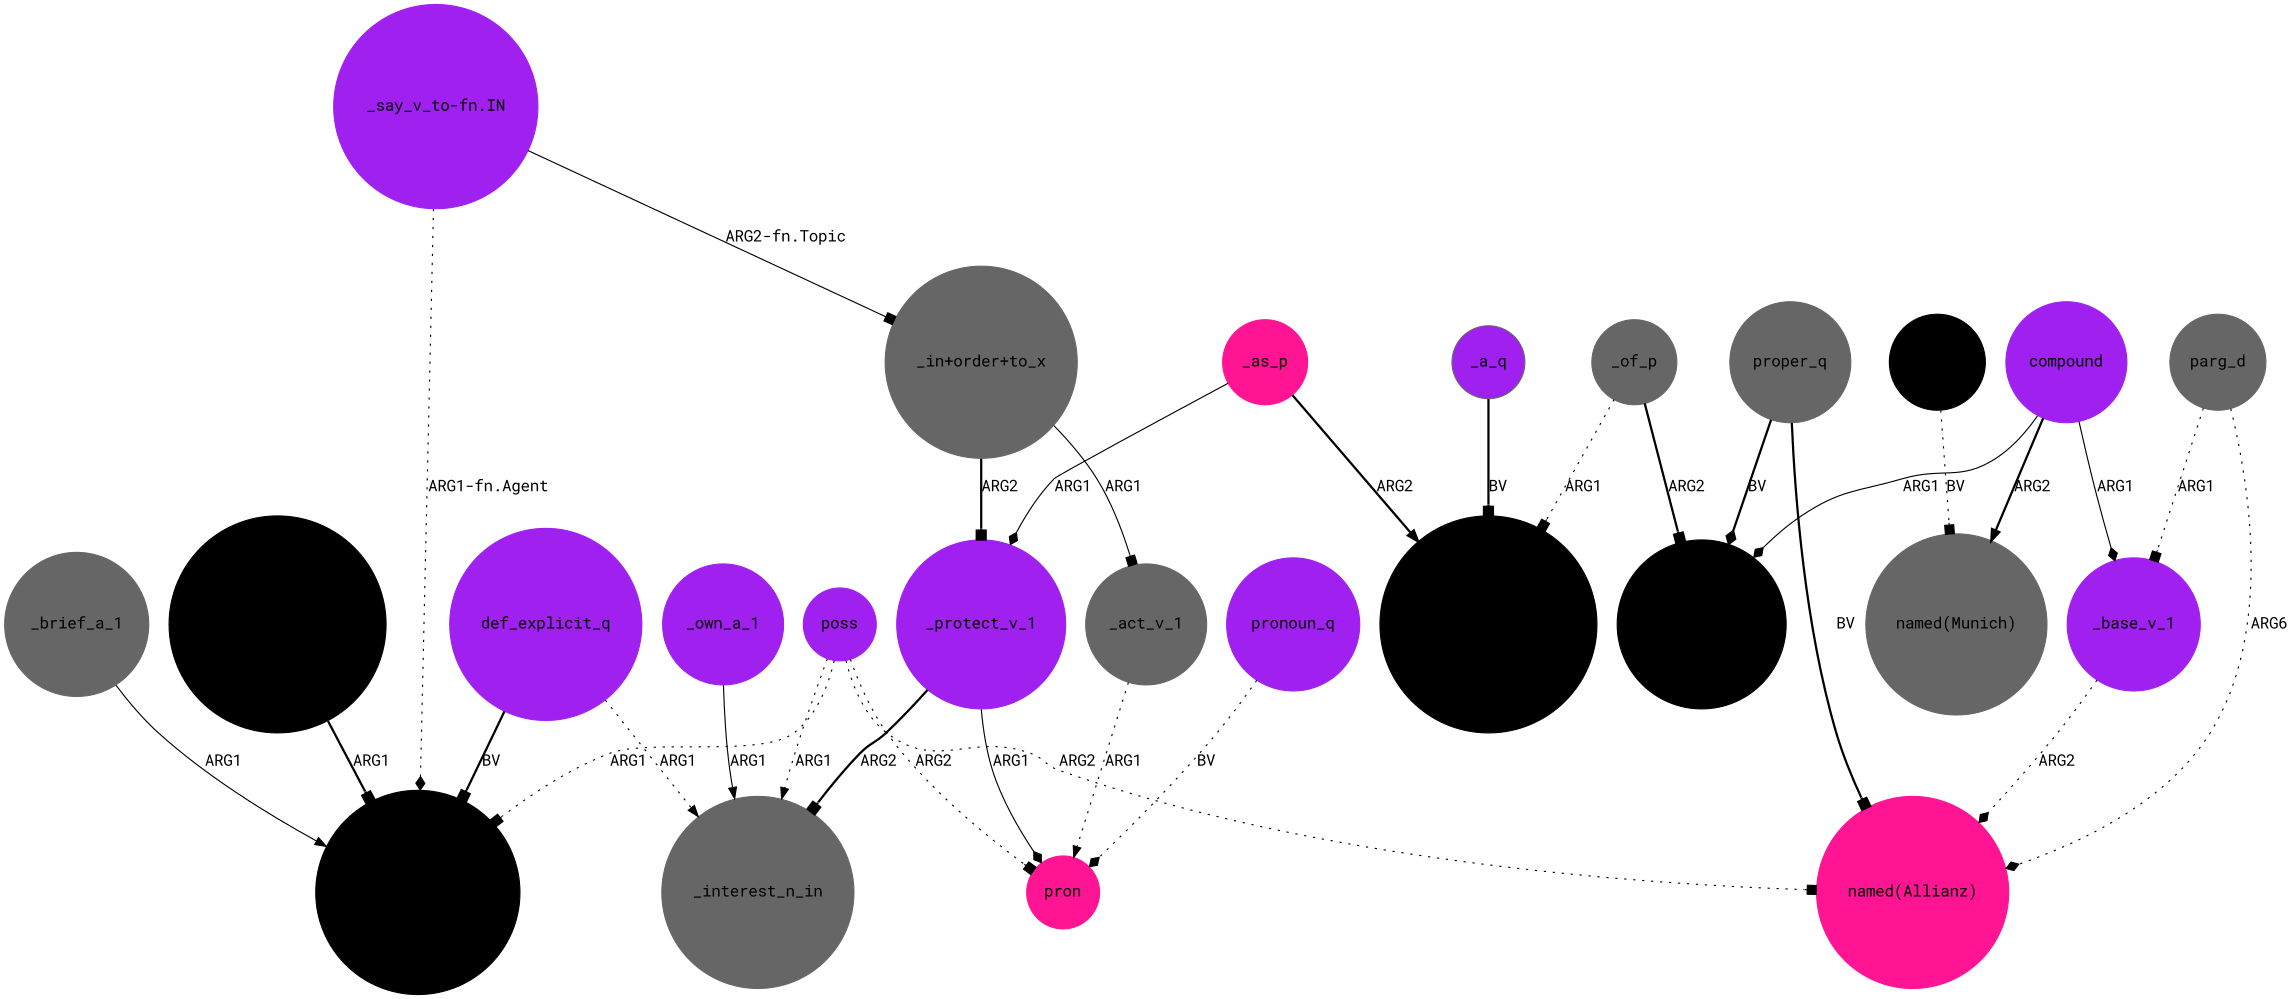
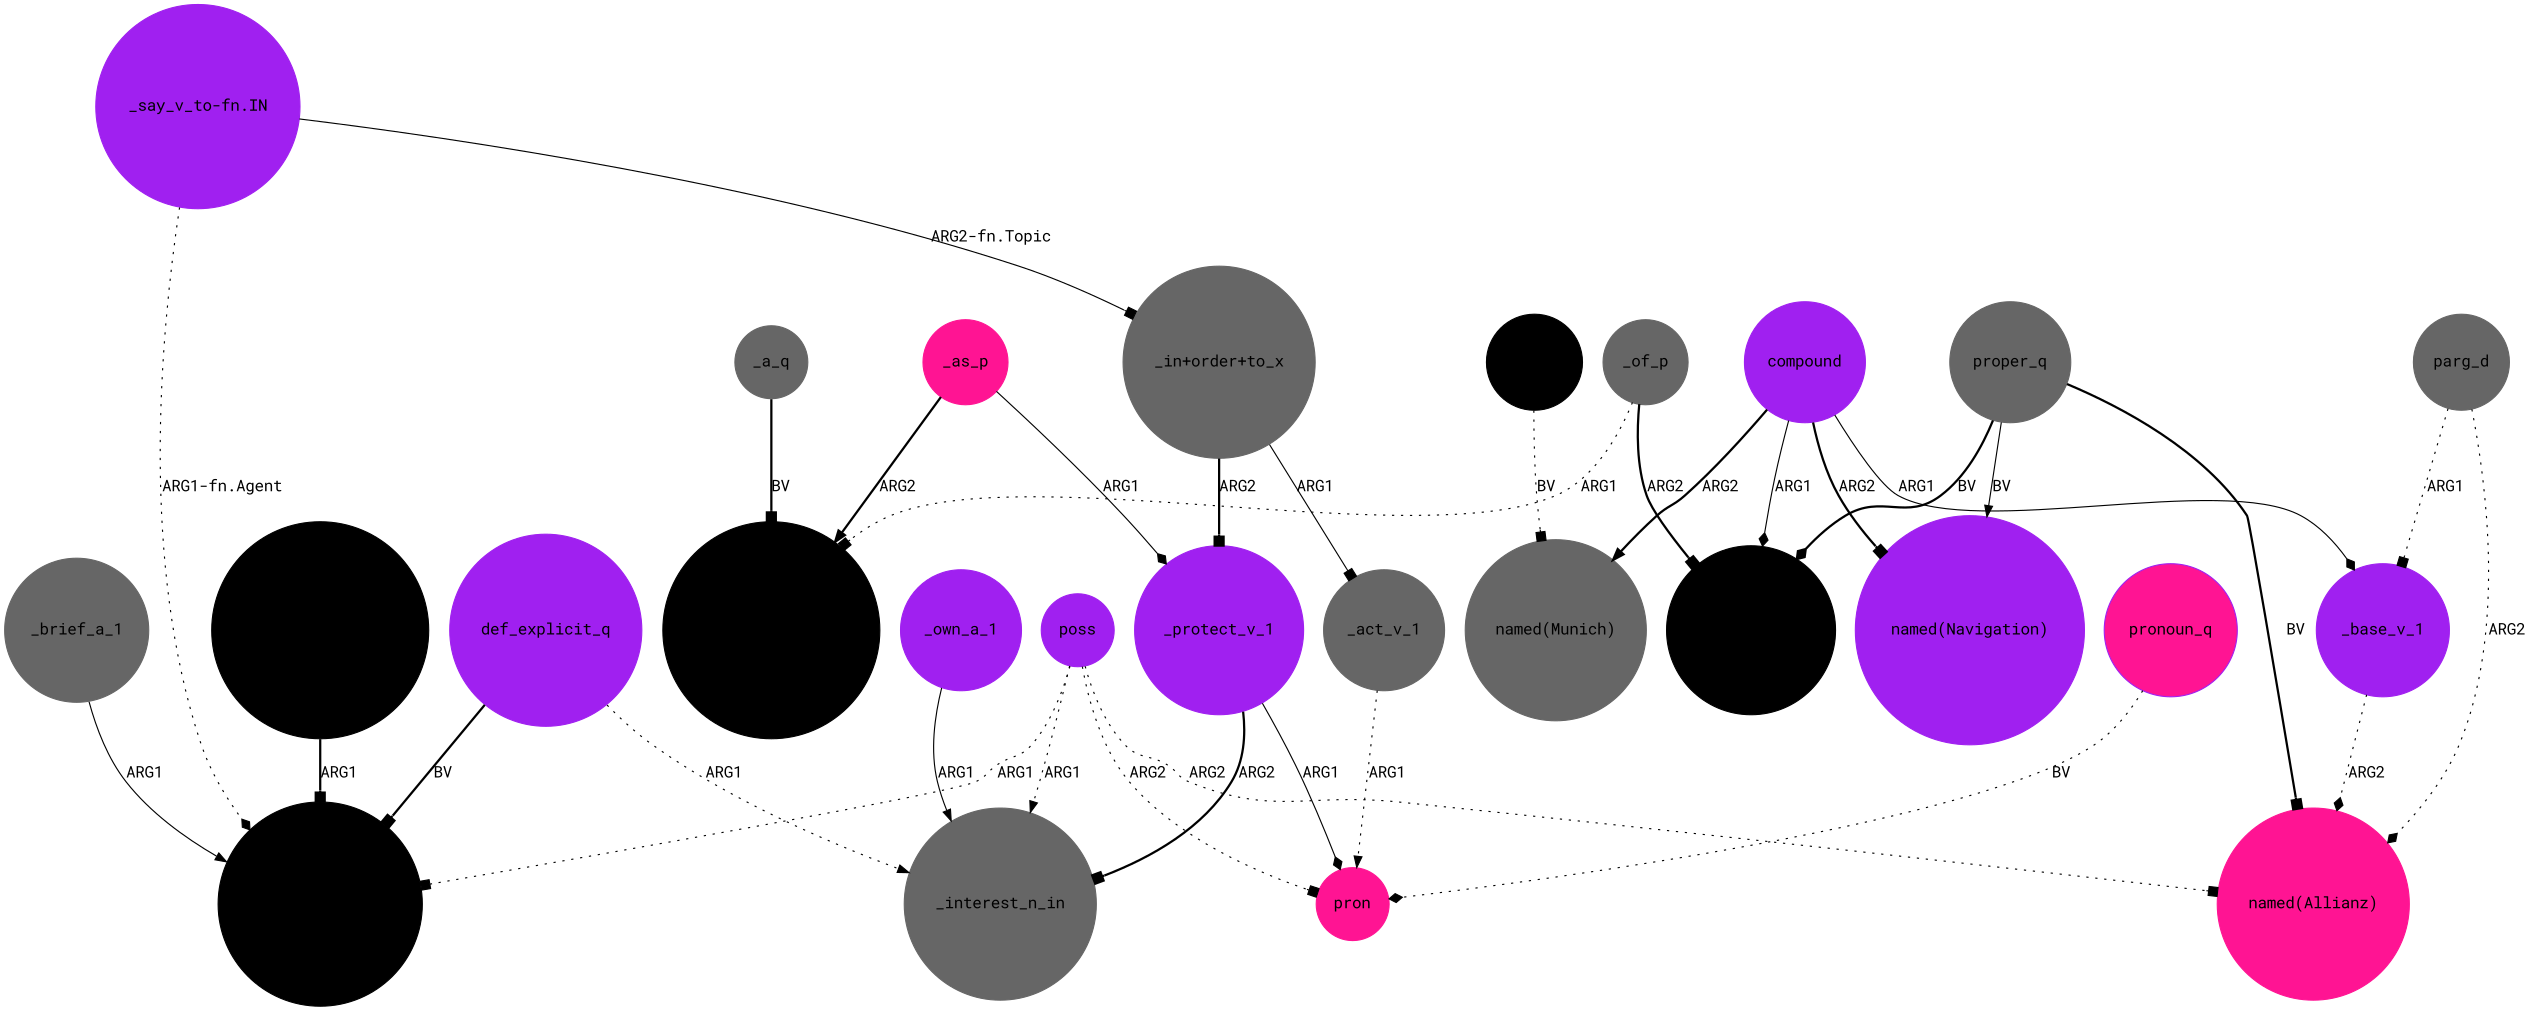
(1488, 362) -> (771, 362)
(1293, 624) -> (2171, 630)
(2269, 624) -> (2507, 630)
none -> (1970, 630)
